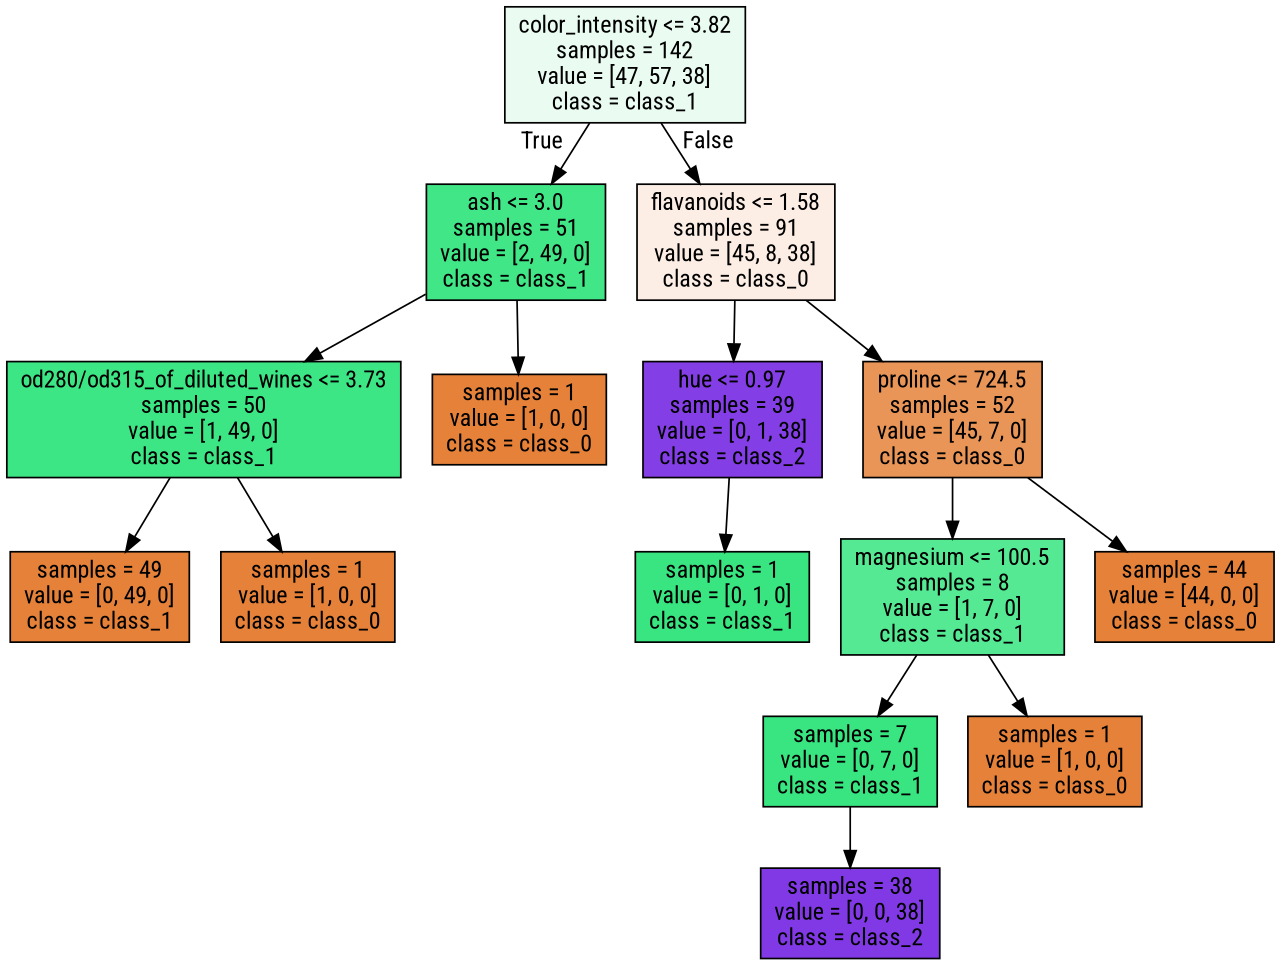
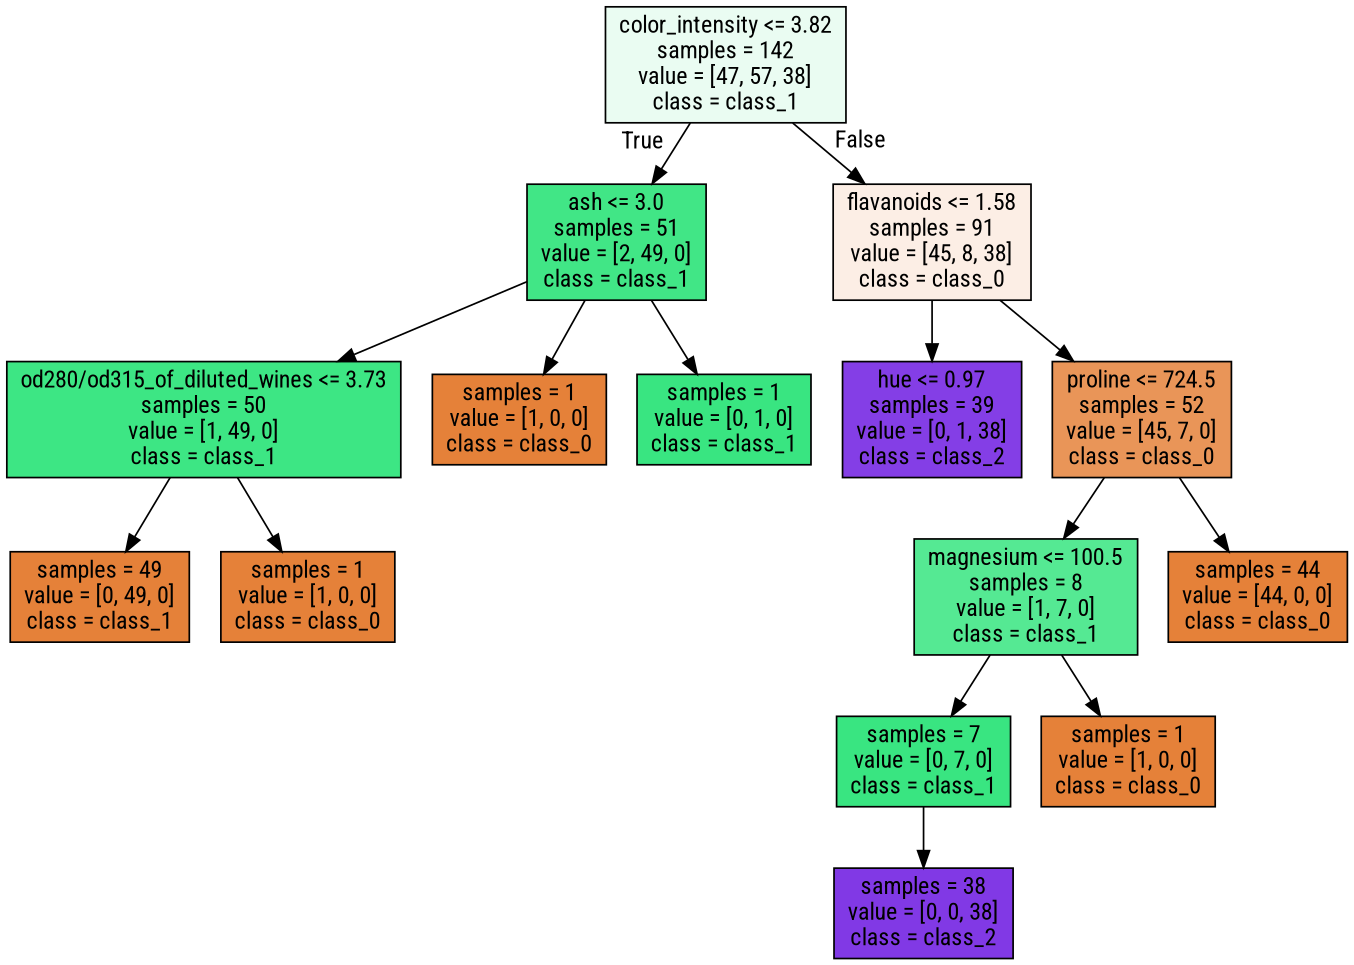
(728, 506) -> (670, 330)
